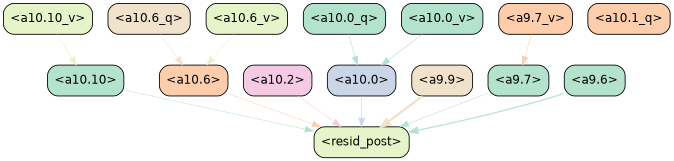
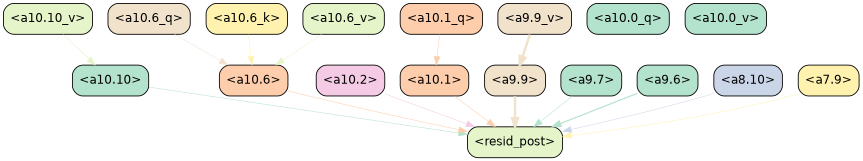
none -> (247, 19)
none -> (535, 19)
(536, 19) -> none
(362, 81) -> none
none -> (434, 81)
none -> (748, 81)
none -> (829, 81)
